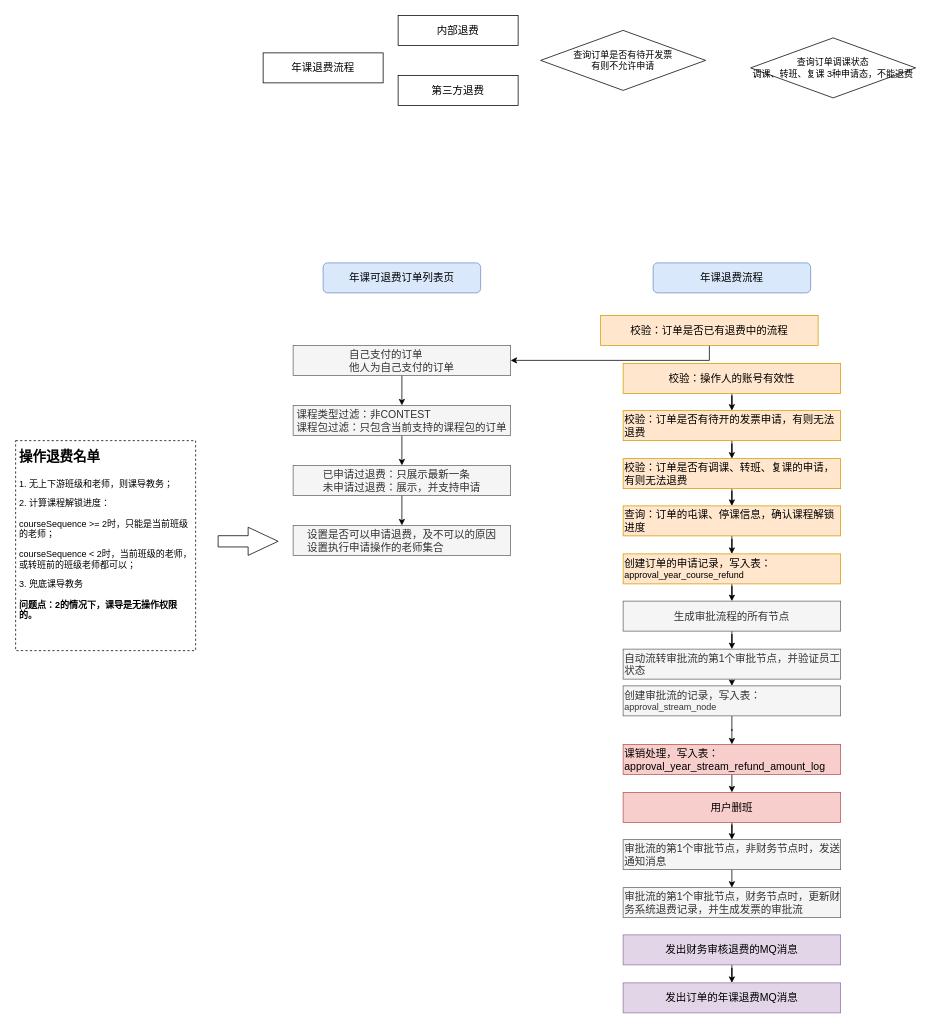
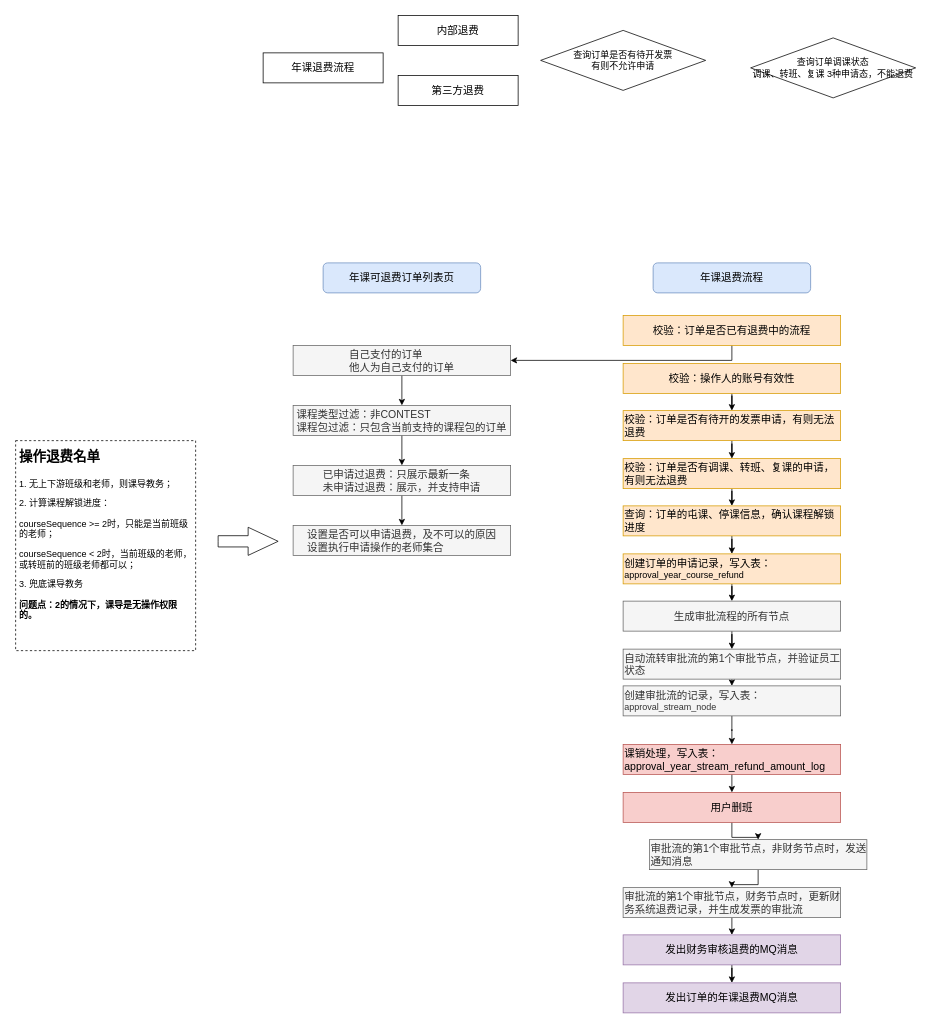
(709, 330) -> (732, 330)
(732, 855) -> (758, 855)
none -> (732, 928)
